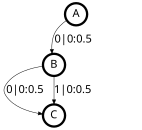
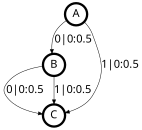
none -> (101, 72)
